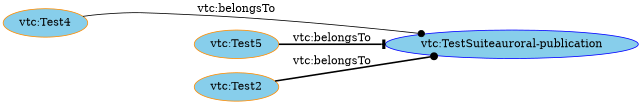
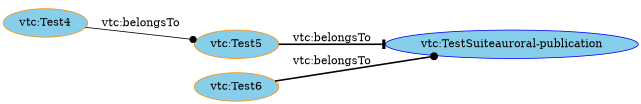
(251, 18) -> (138, 33)
(237, 87) -> (237, 87)
